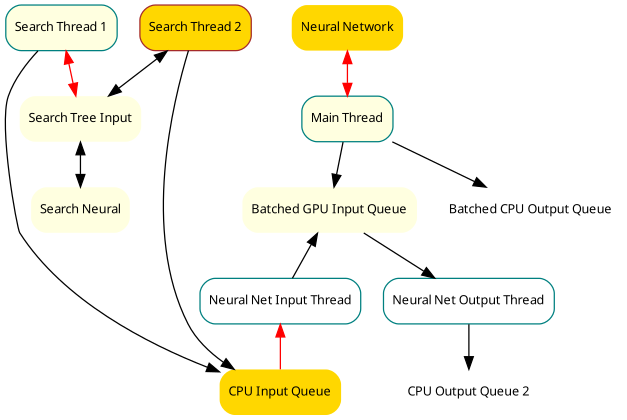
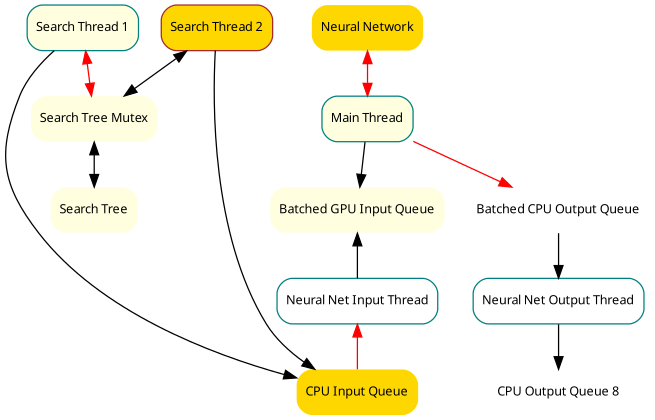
(80, 119) -> (94, 119)
(434, 162) -> (457, 162)
(80, 210) -> (94, 210)
(394, 252) -> (559, 249)
(469, 392) -> (559, 392)
